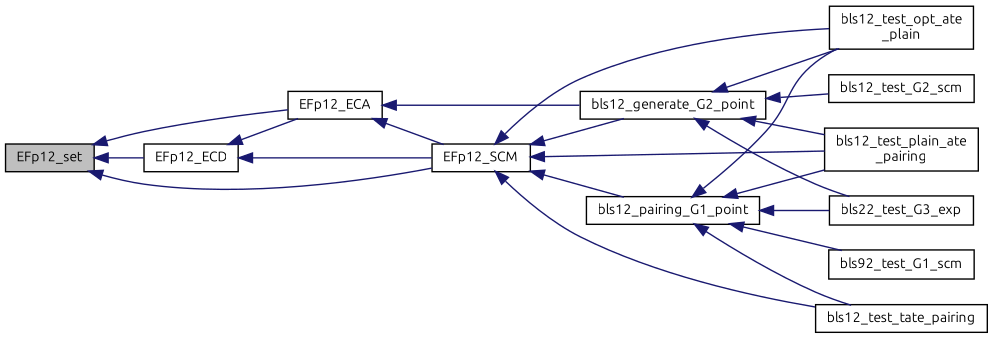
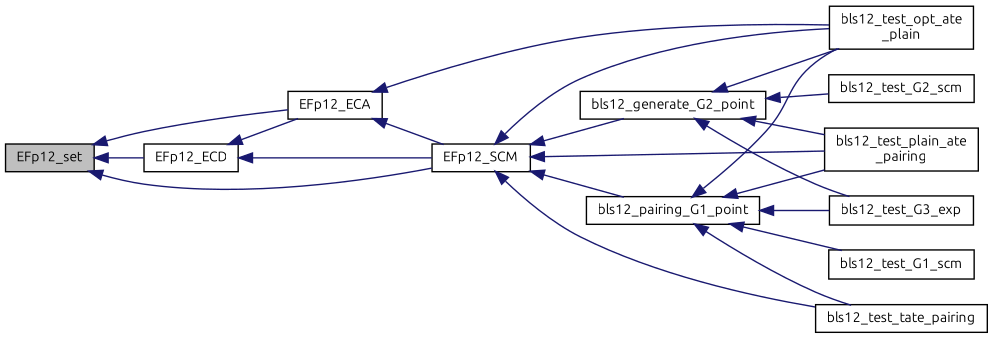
(488, 105) -> (605, 34)
(901, 210) -> (901, 210)
(901, 264) -> (901, 264)
